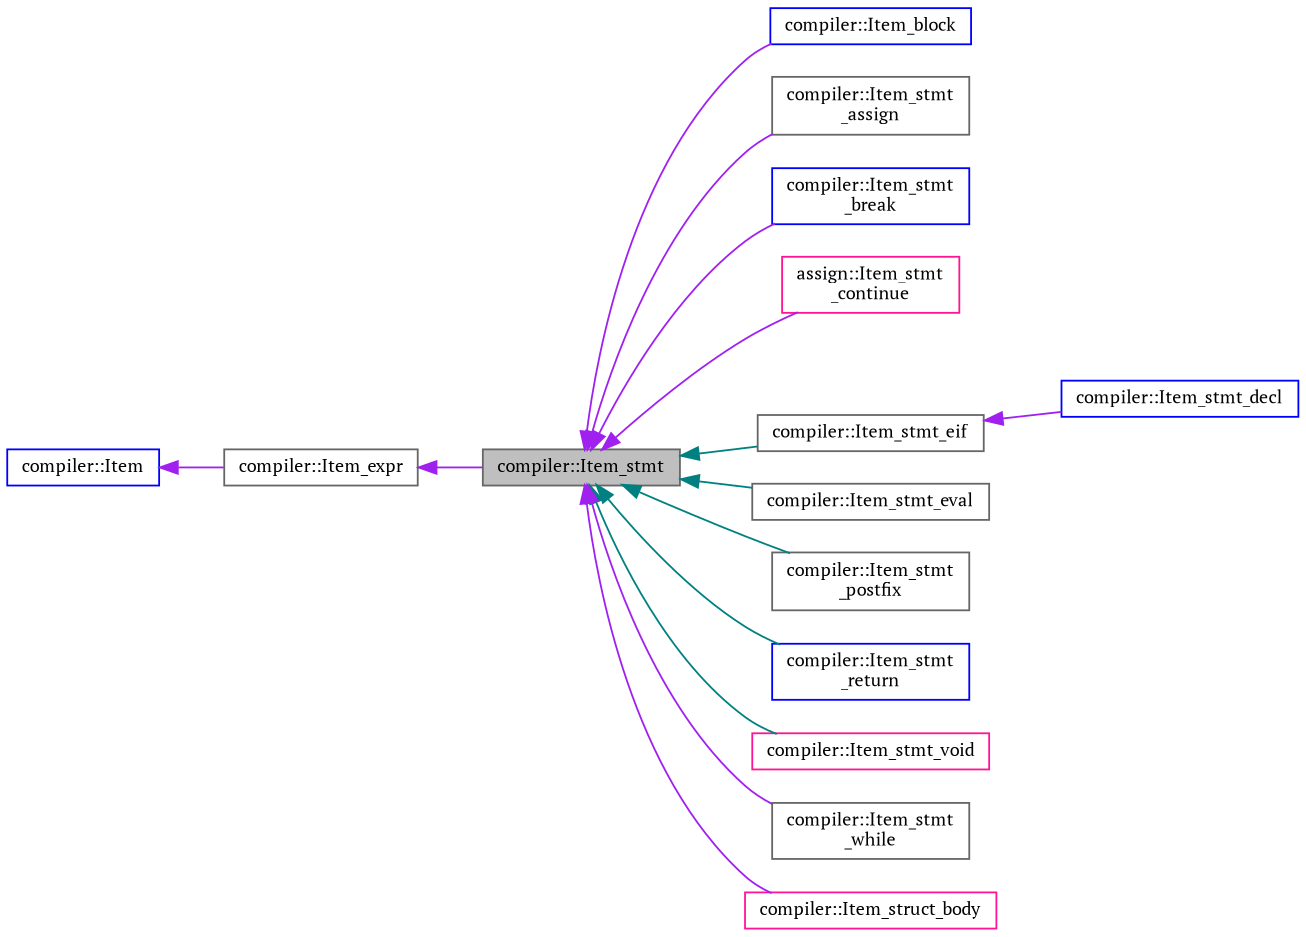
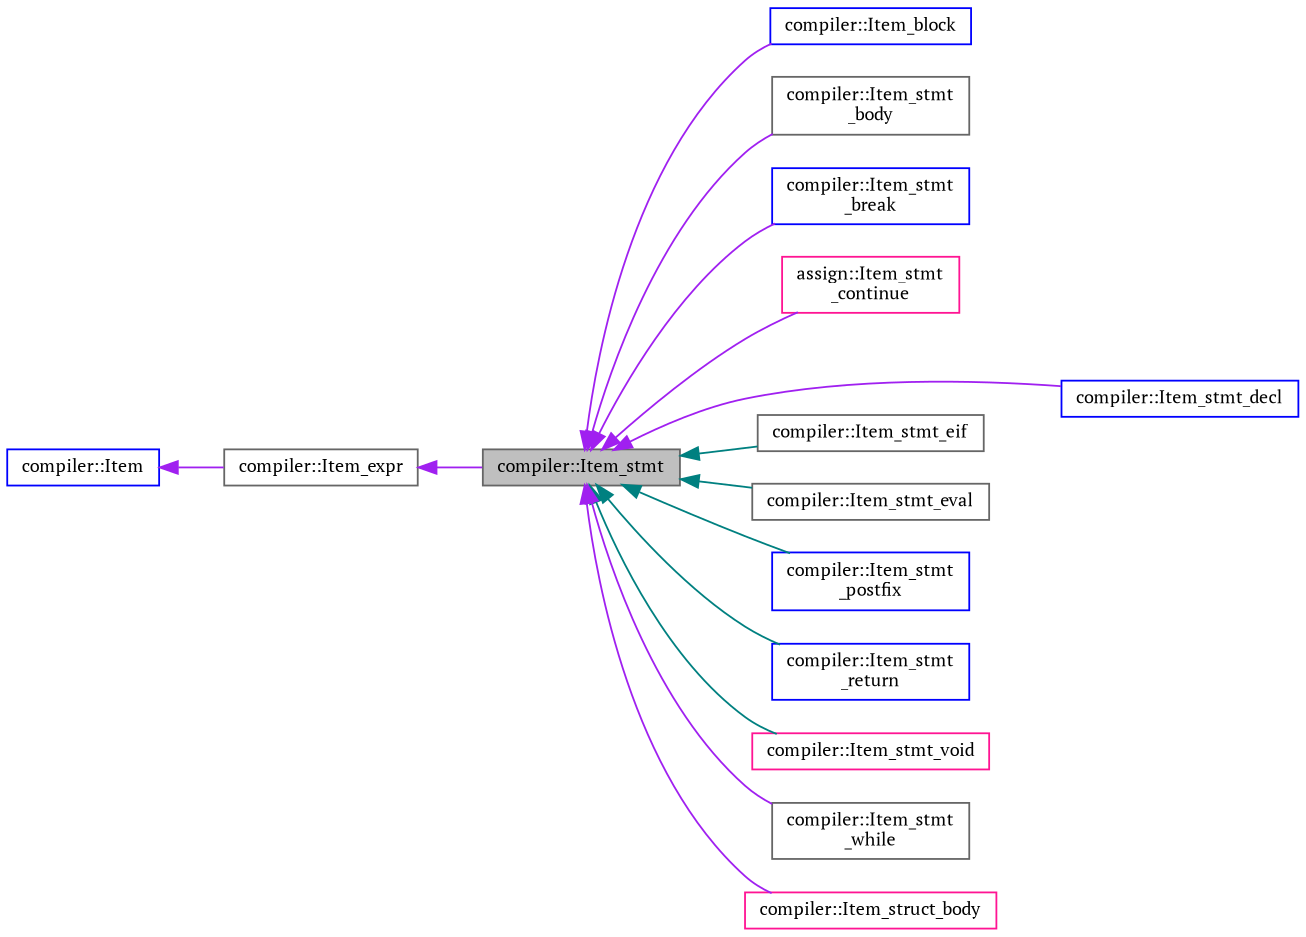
(871, 106) -> (871, 106)
(1032, 415) -> (841, 386)
(871, 581) -> (871, 581)
